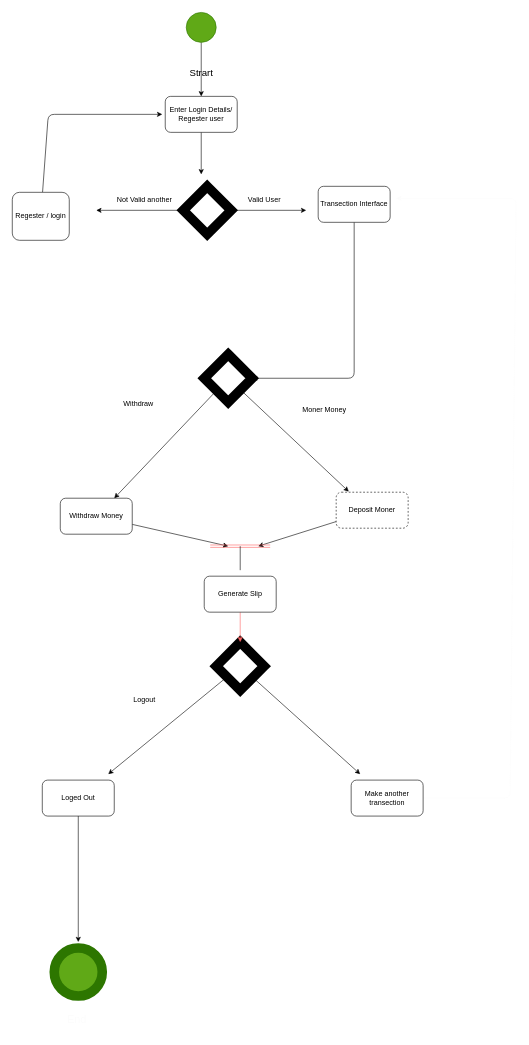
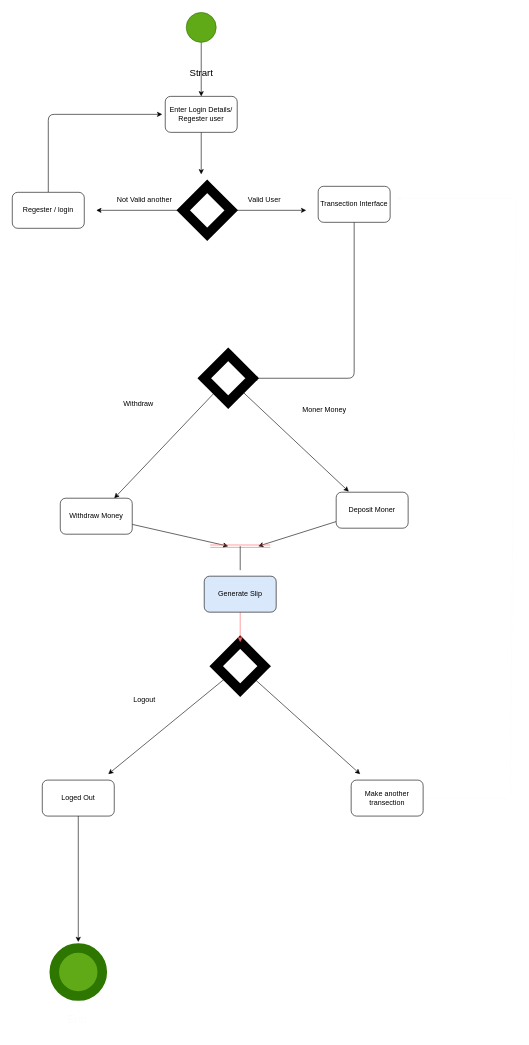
(41, 216) -> (48, 210)
(372, 510) -> (372, 510)
(240, 594) -> (240, 594)
